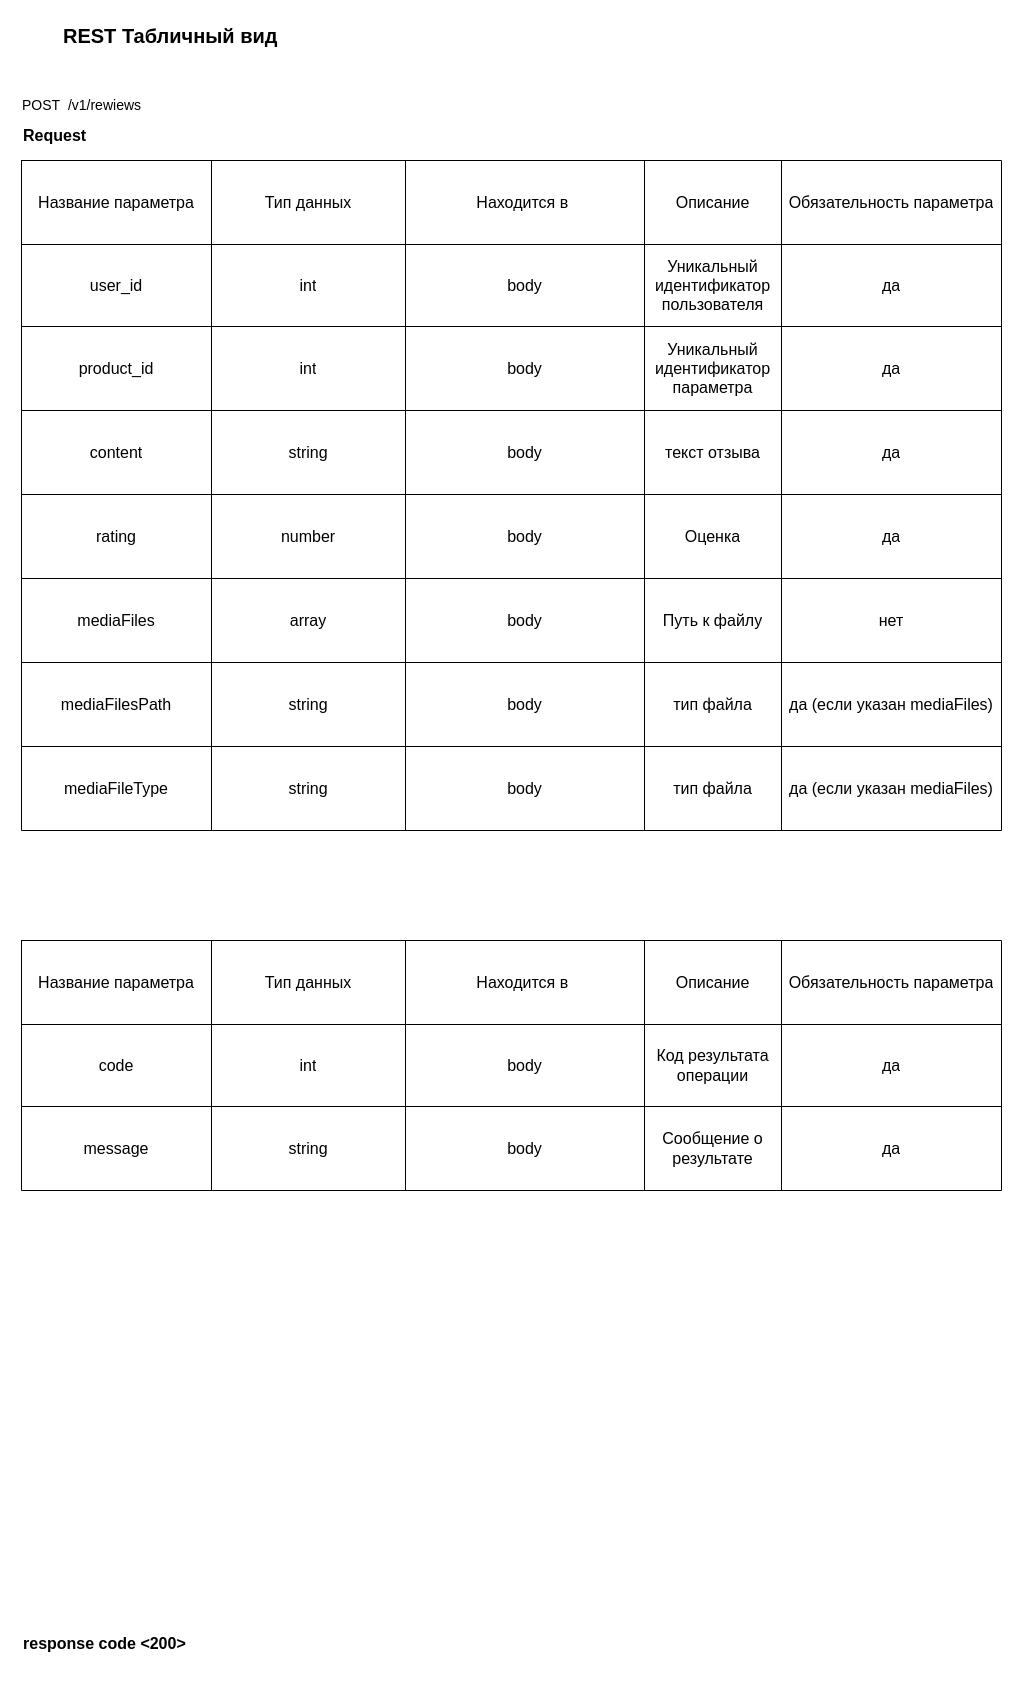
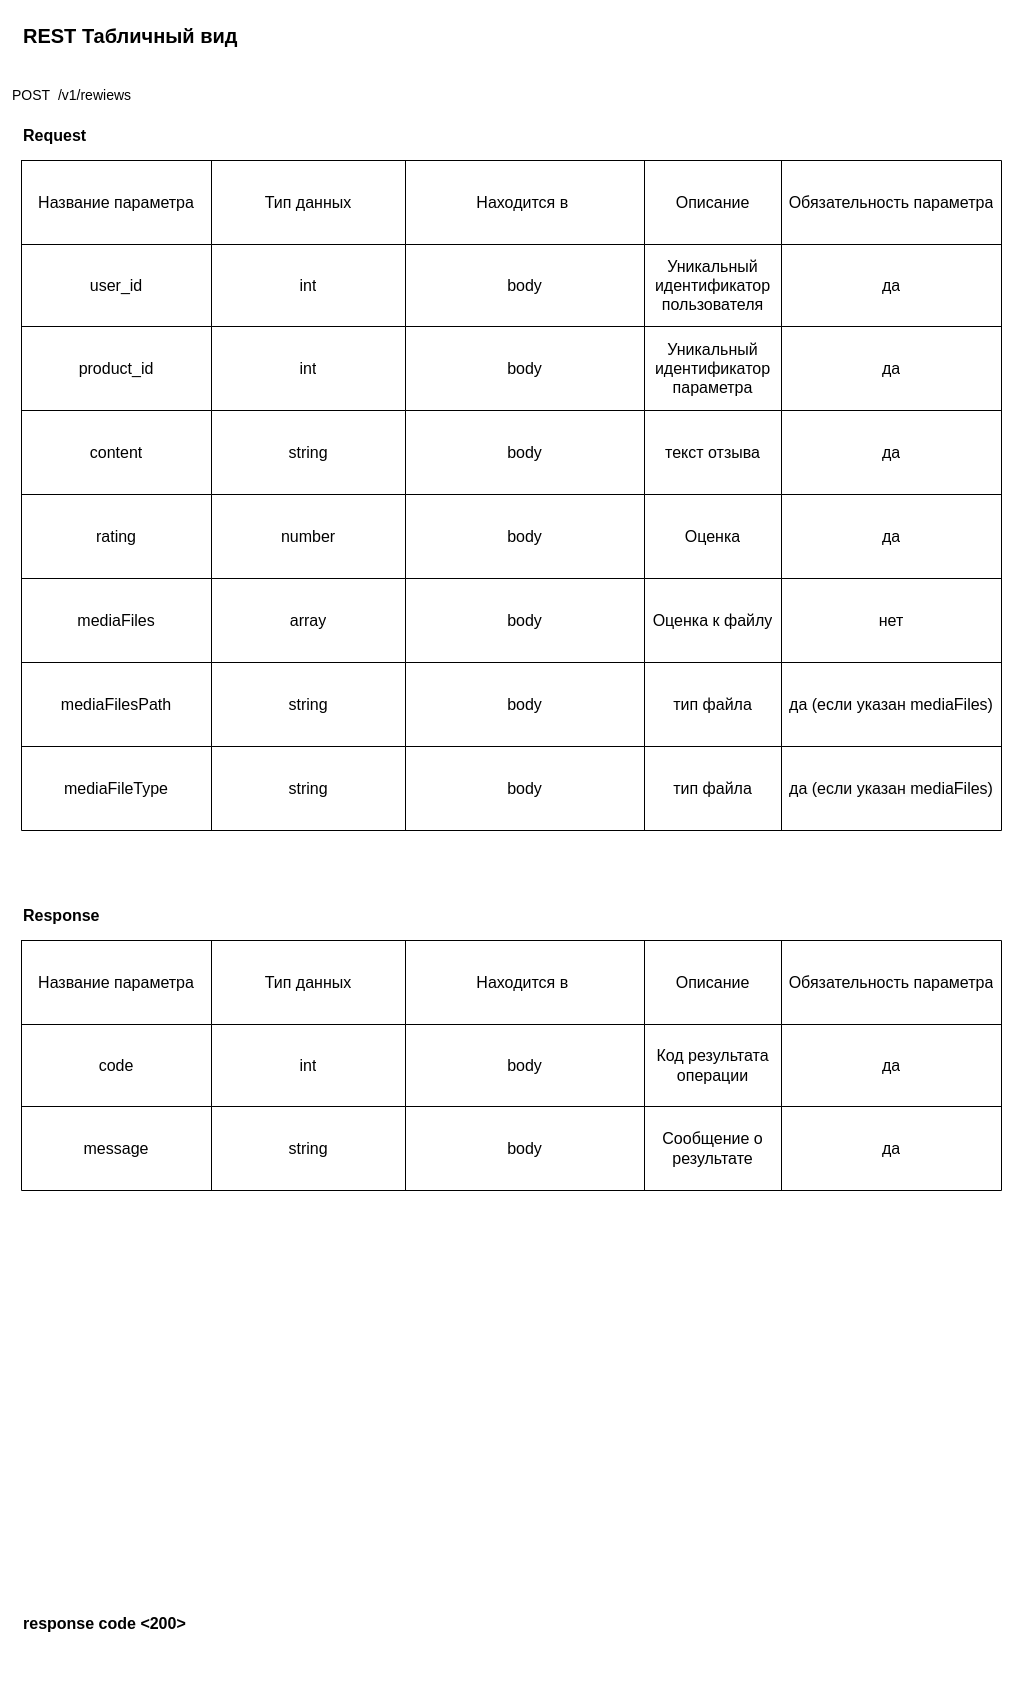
(217, 36) -> (177, 36)
(151, 106) -> (141, 96)
(713, 621) -> (713, 621)
none -> (71, 916)
(137, 1644) -> (137, 1624)
